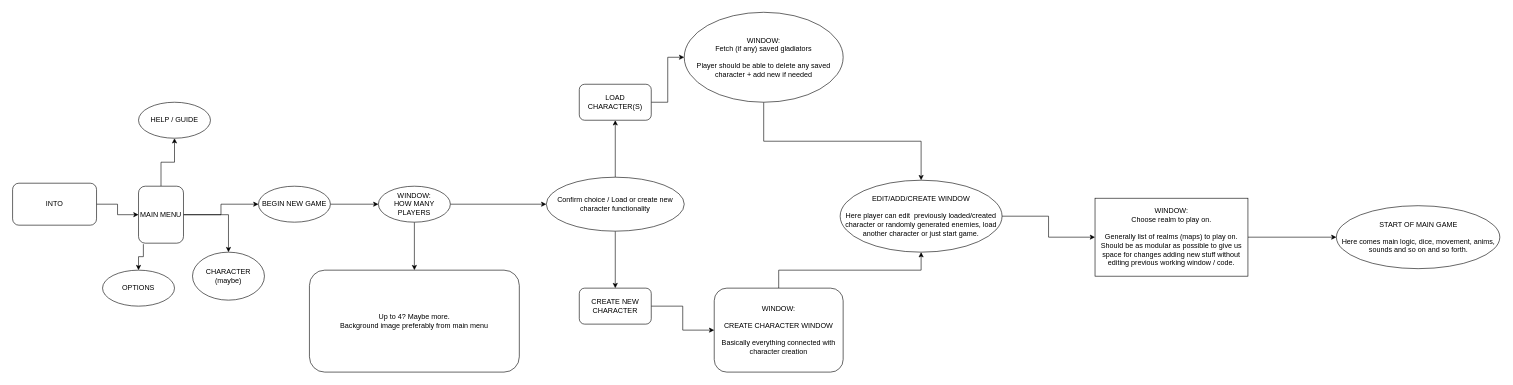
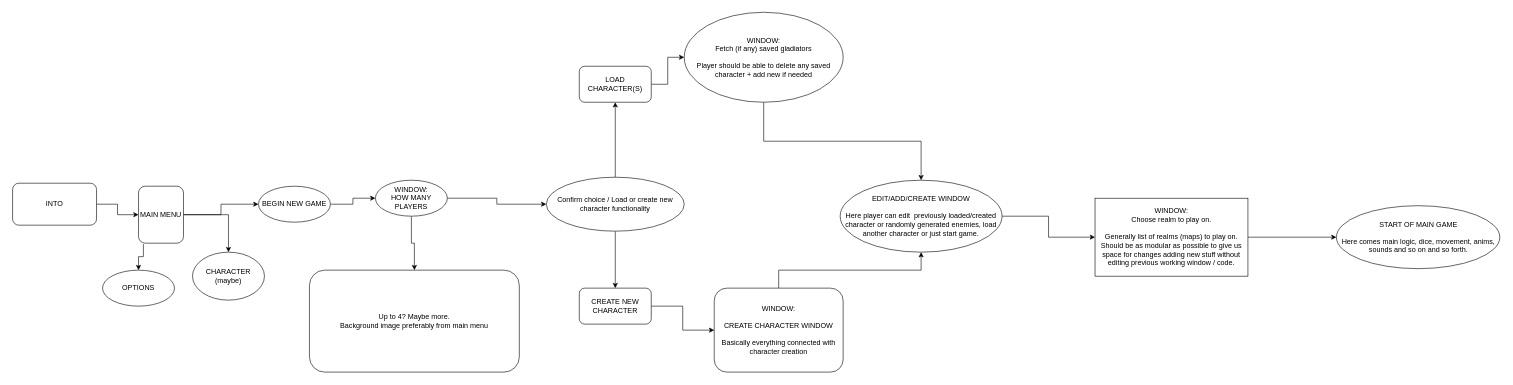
(615, 102) -> (615, 84)
(174, 120) -> none
(174, 153) -> none
(414, 204) -> (411, 198)
